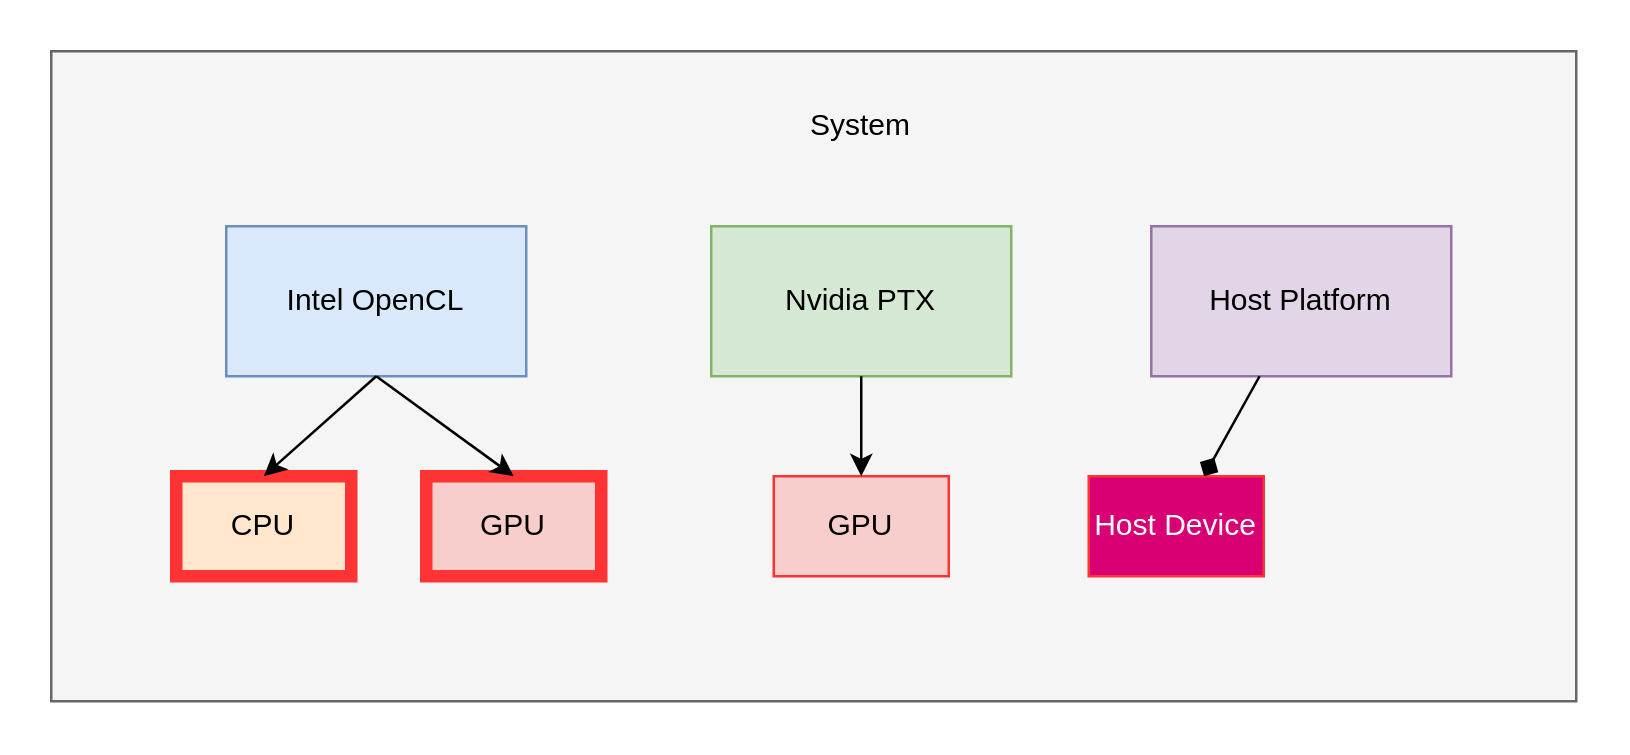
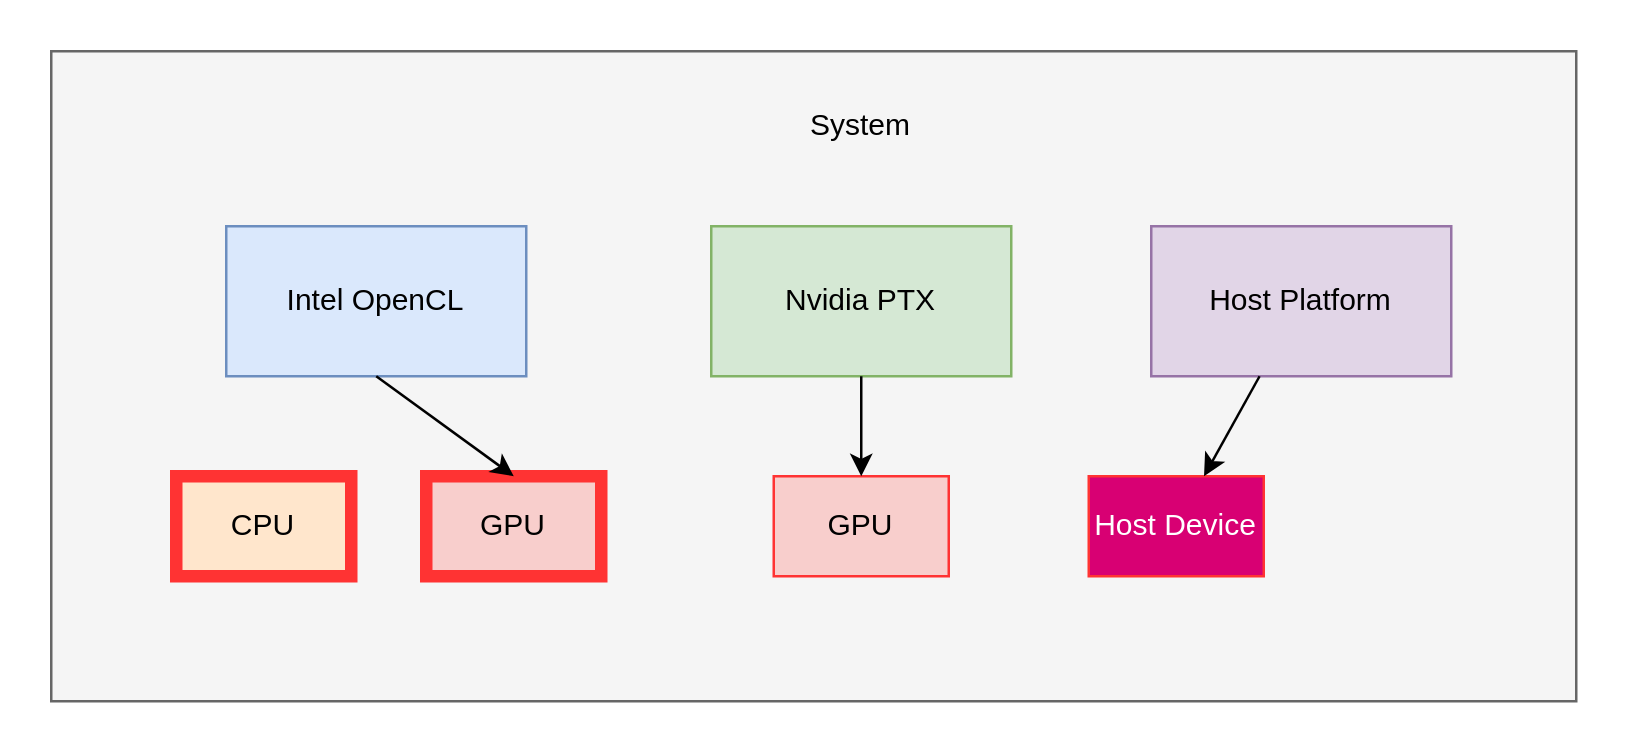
(326, 421) -> none
(1214, 459) -> (1213, 460)
